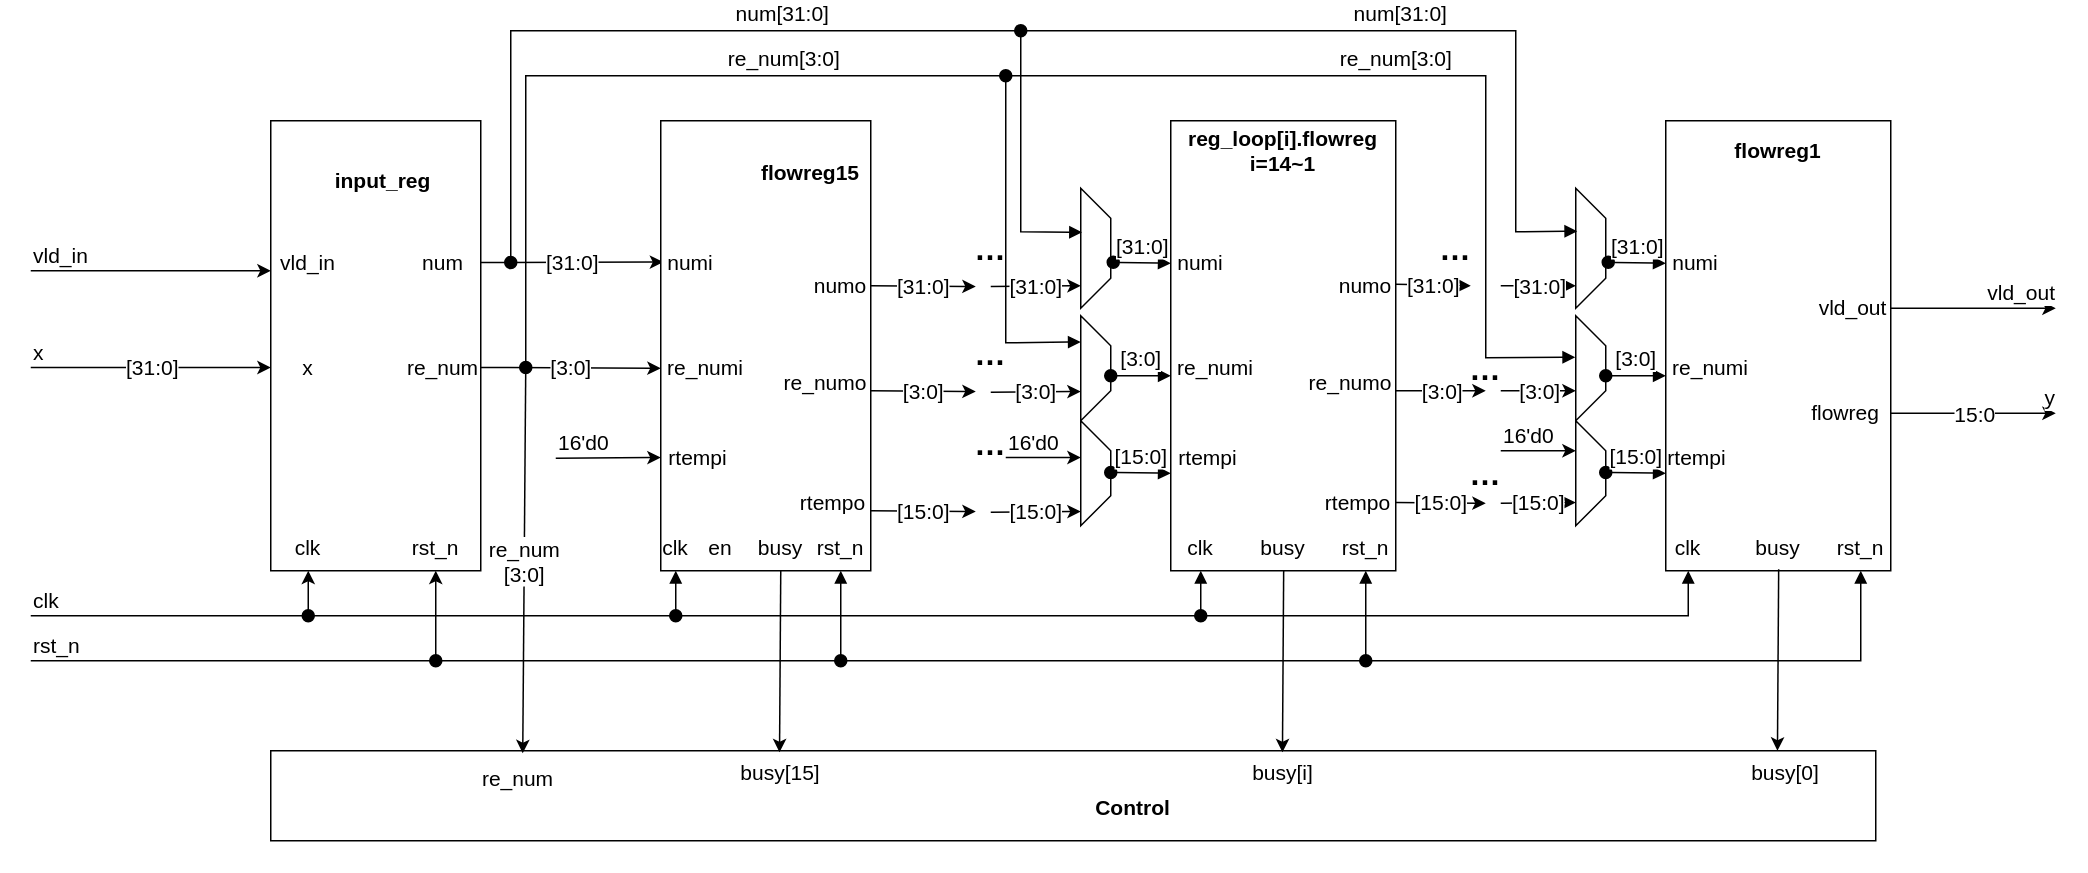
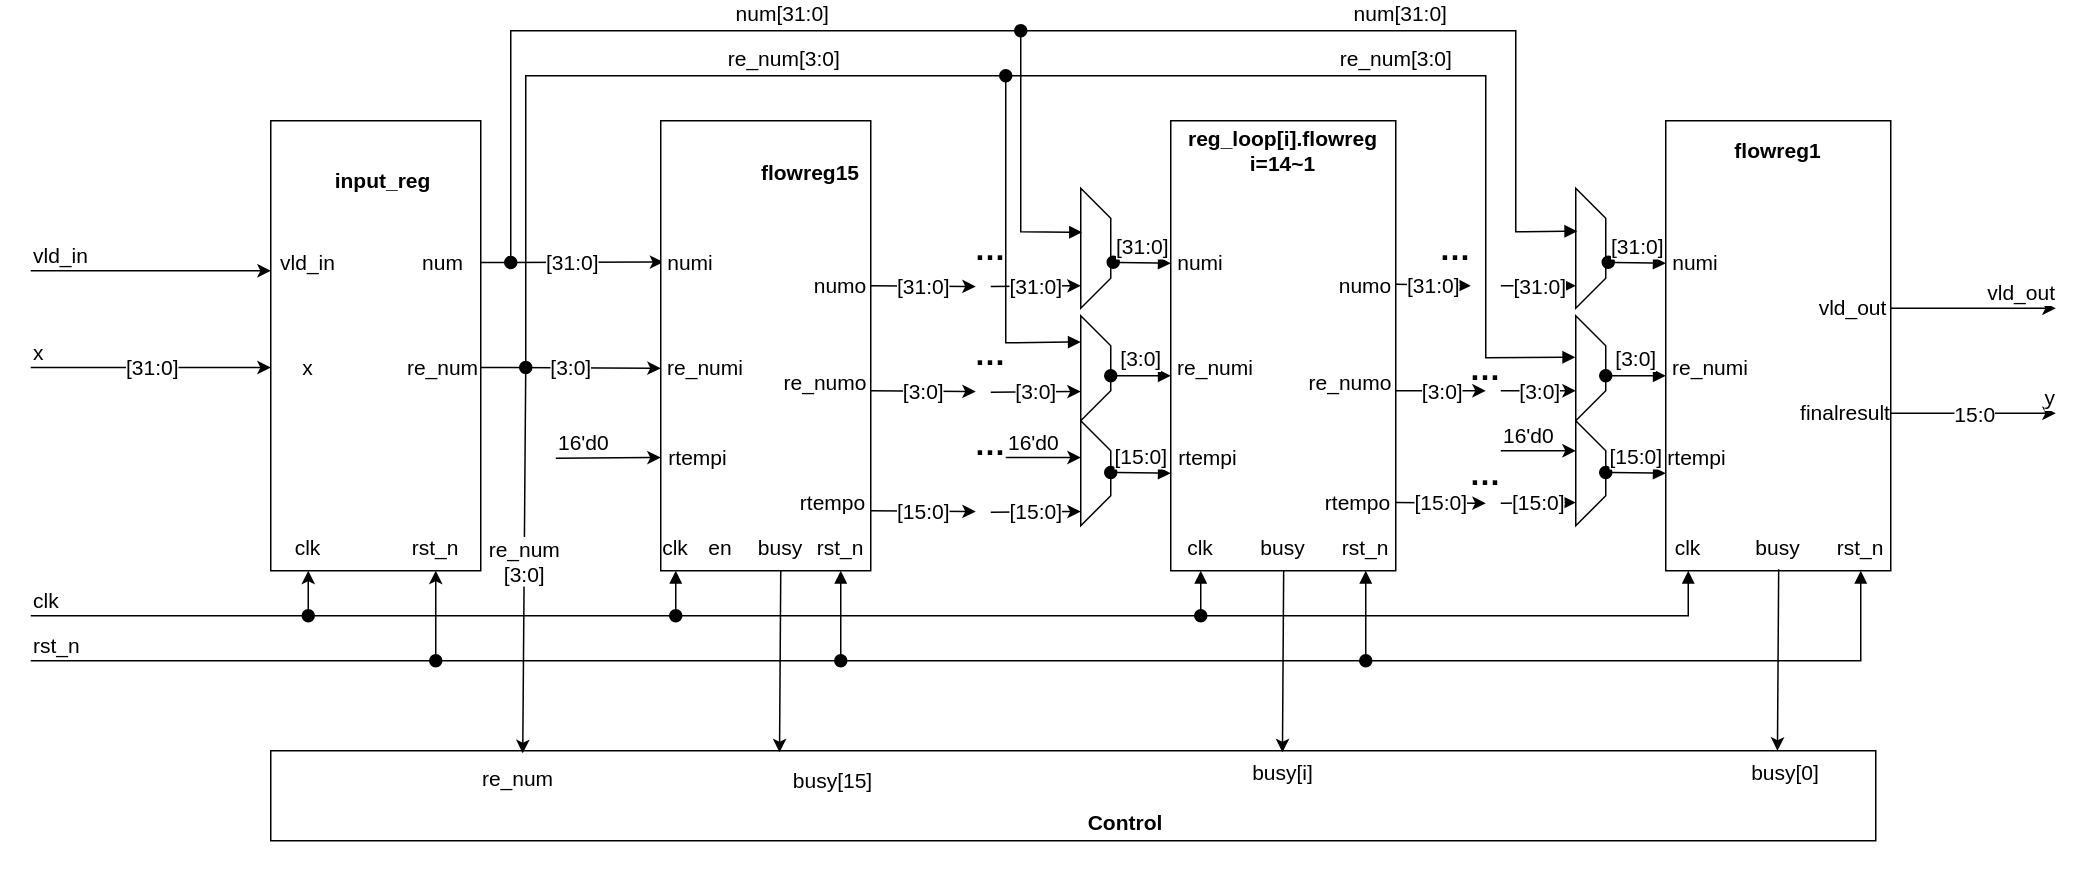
(1846, 413) -> (1846, 413)
(781, 773) -> (833, 781)
(1133, 806) -> (1126, 821)
